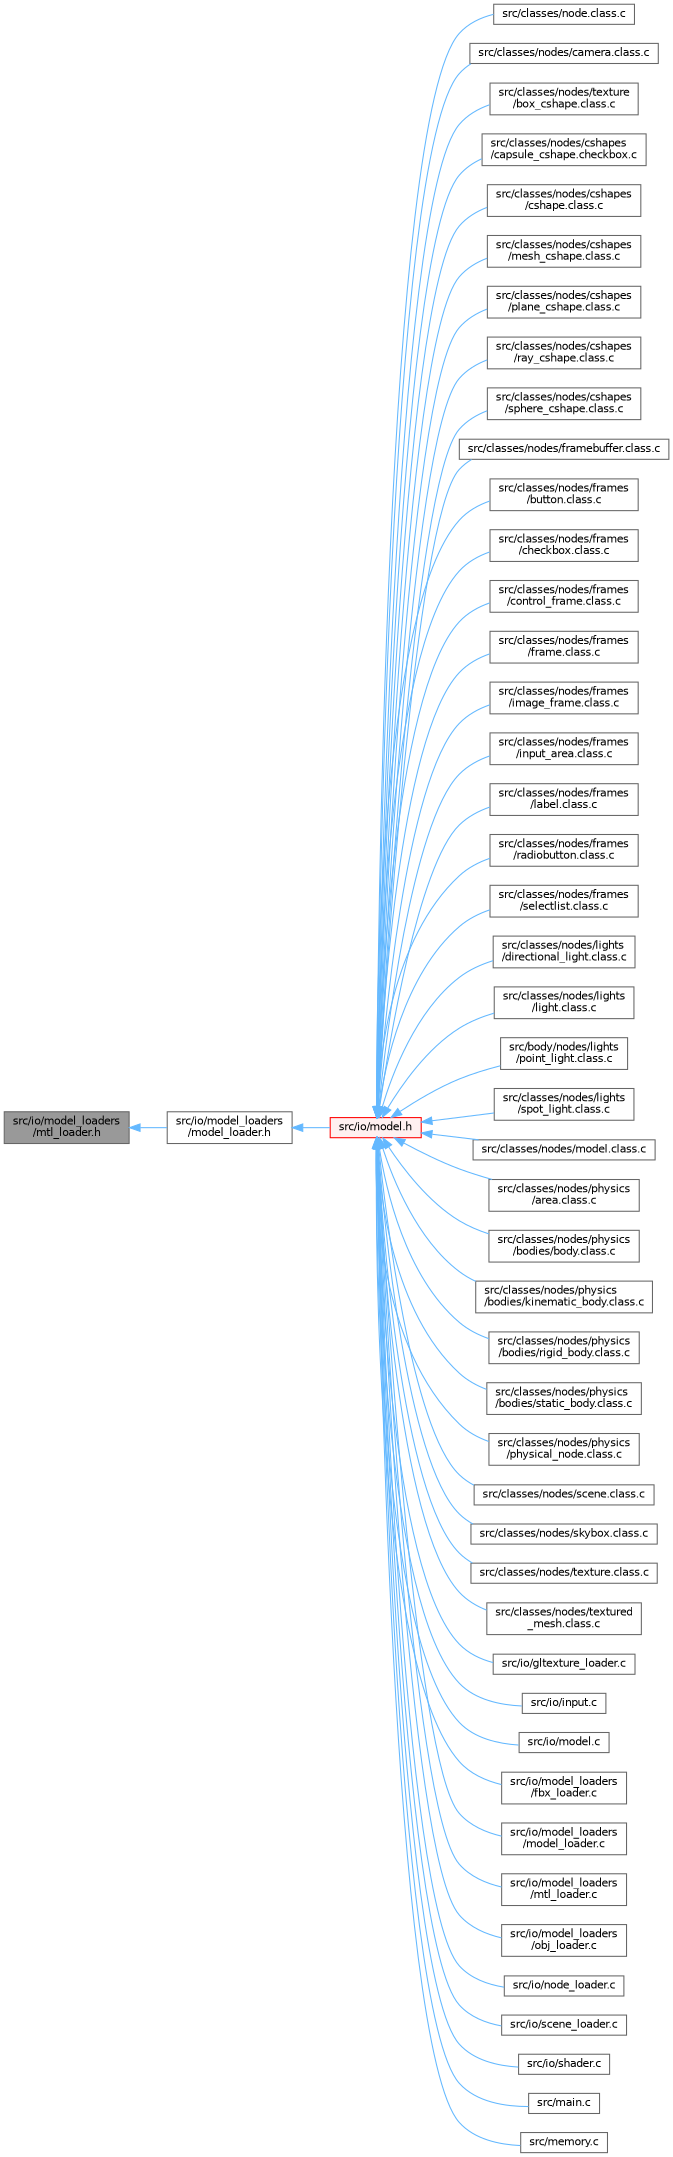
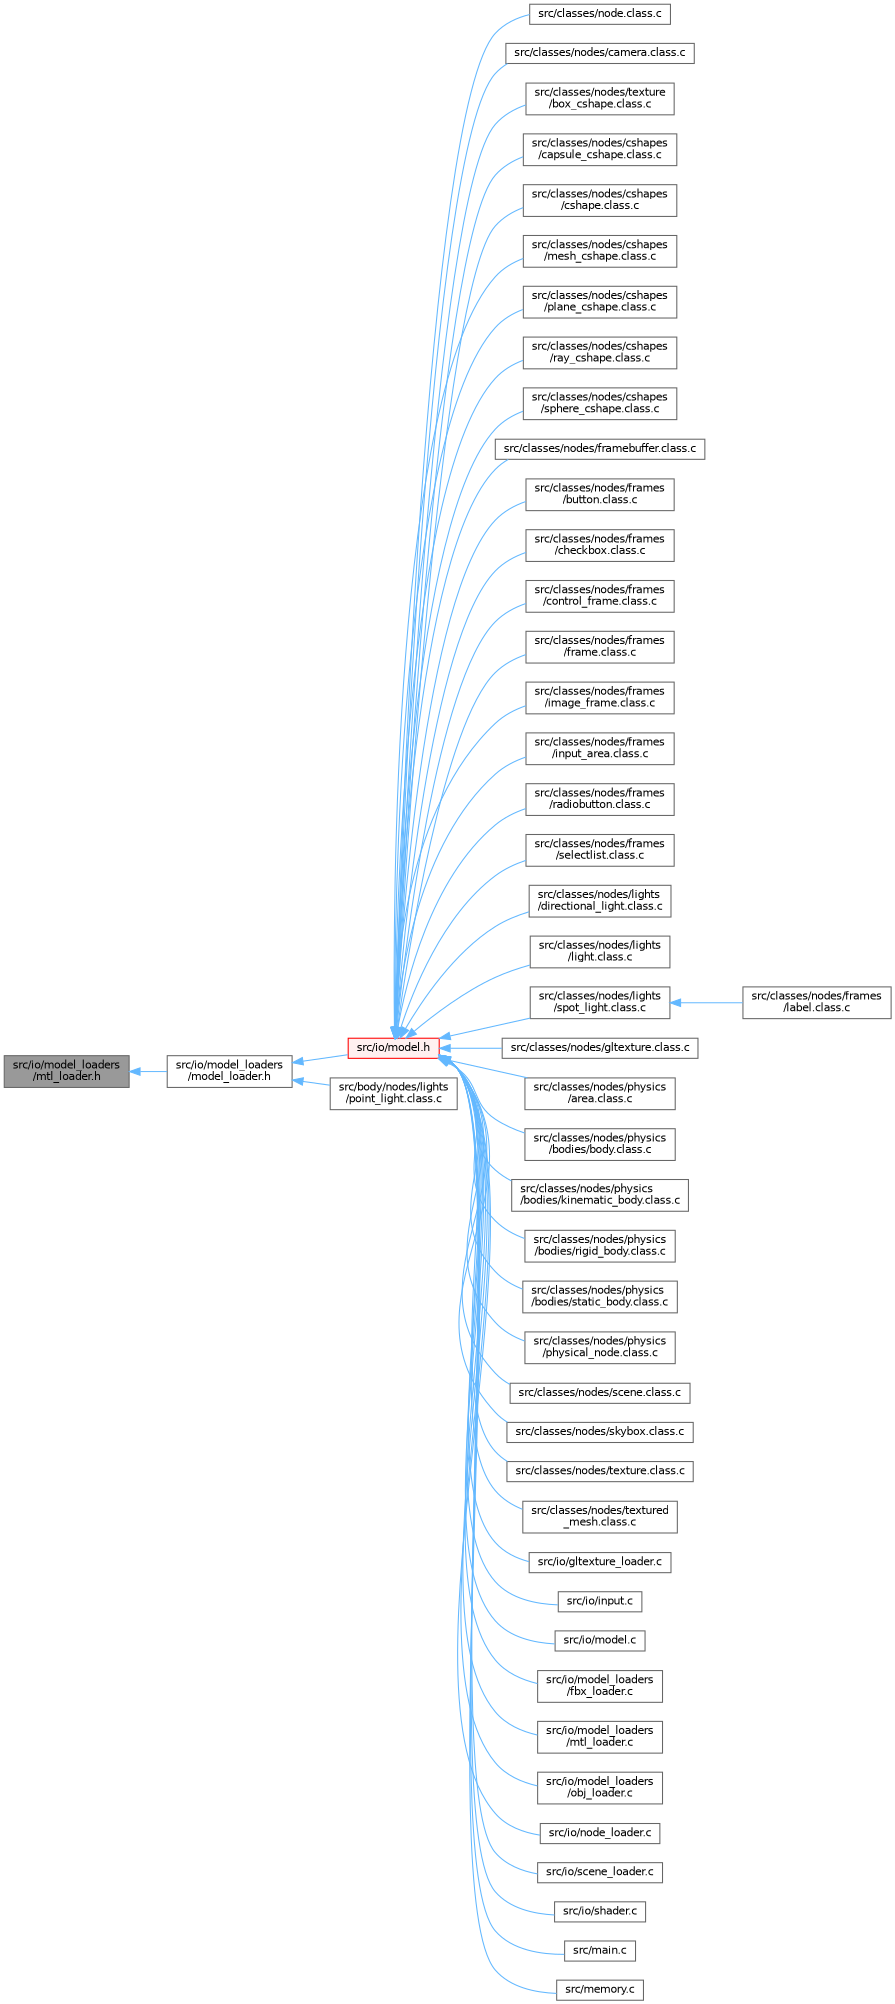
(564, 150) -> (600, 150)
(417, 920) -> (712, 1003)
(448, 1084) -> (316, 1083)
(564, 1150) -> (600, 1048)
(564, 1839) -> none
